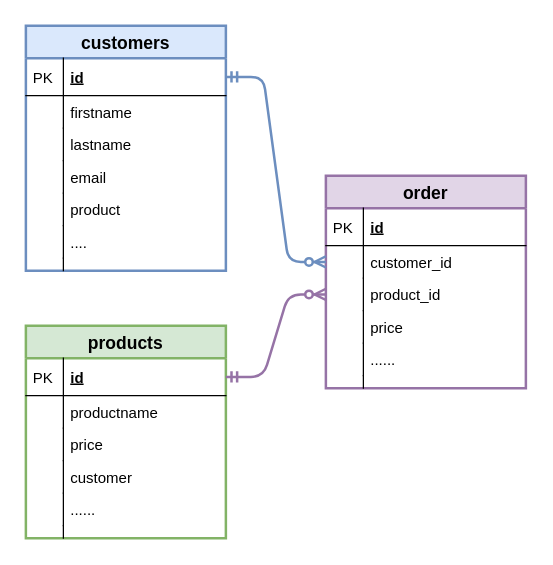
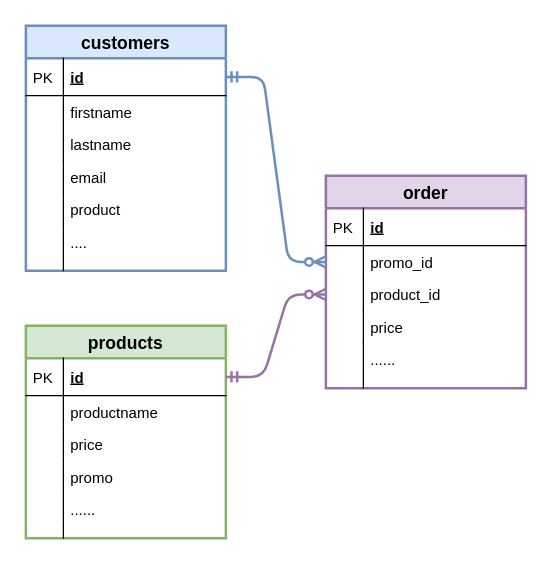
(414, 263) -> (402, 263)
(104, 478) -> (91, 478)
